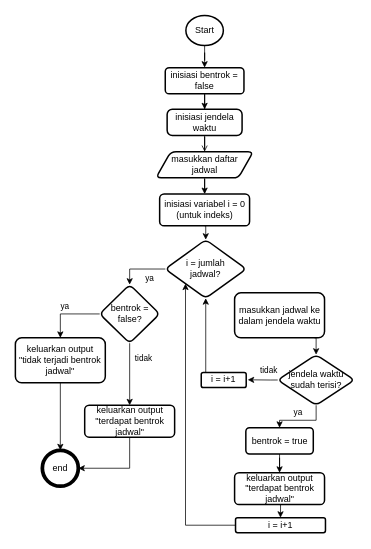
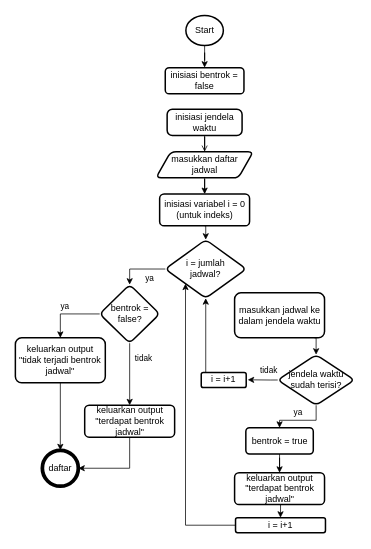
(205, 105) -> none
(60, 468) -> (60, 468)
